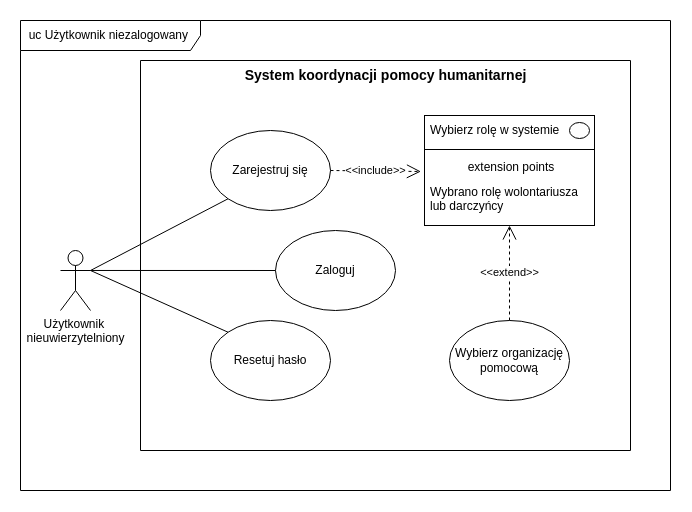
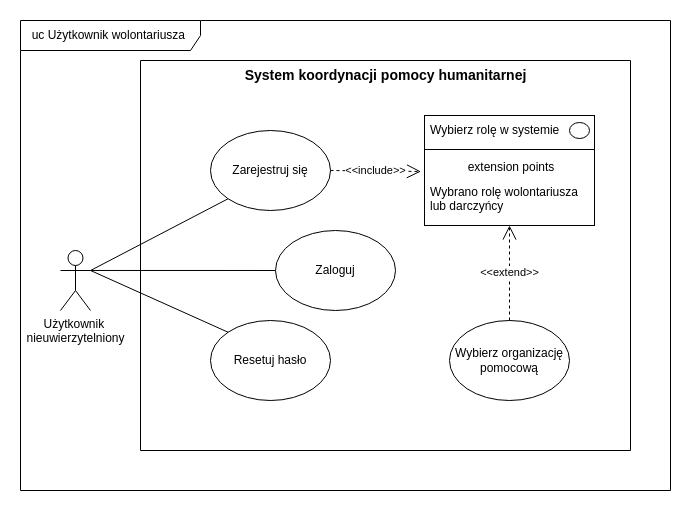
(111, 36) -> (111, 36)
